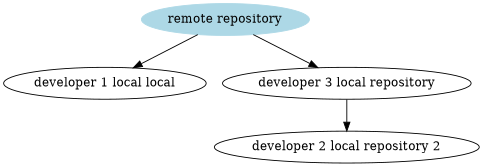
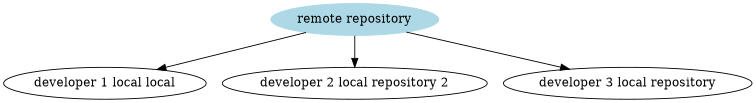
(347, 111) -> (355, 47)
